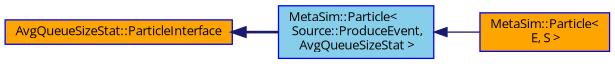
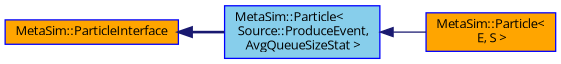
(119, 32) -> (92, 32)
